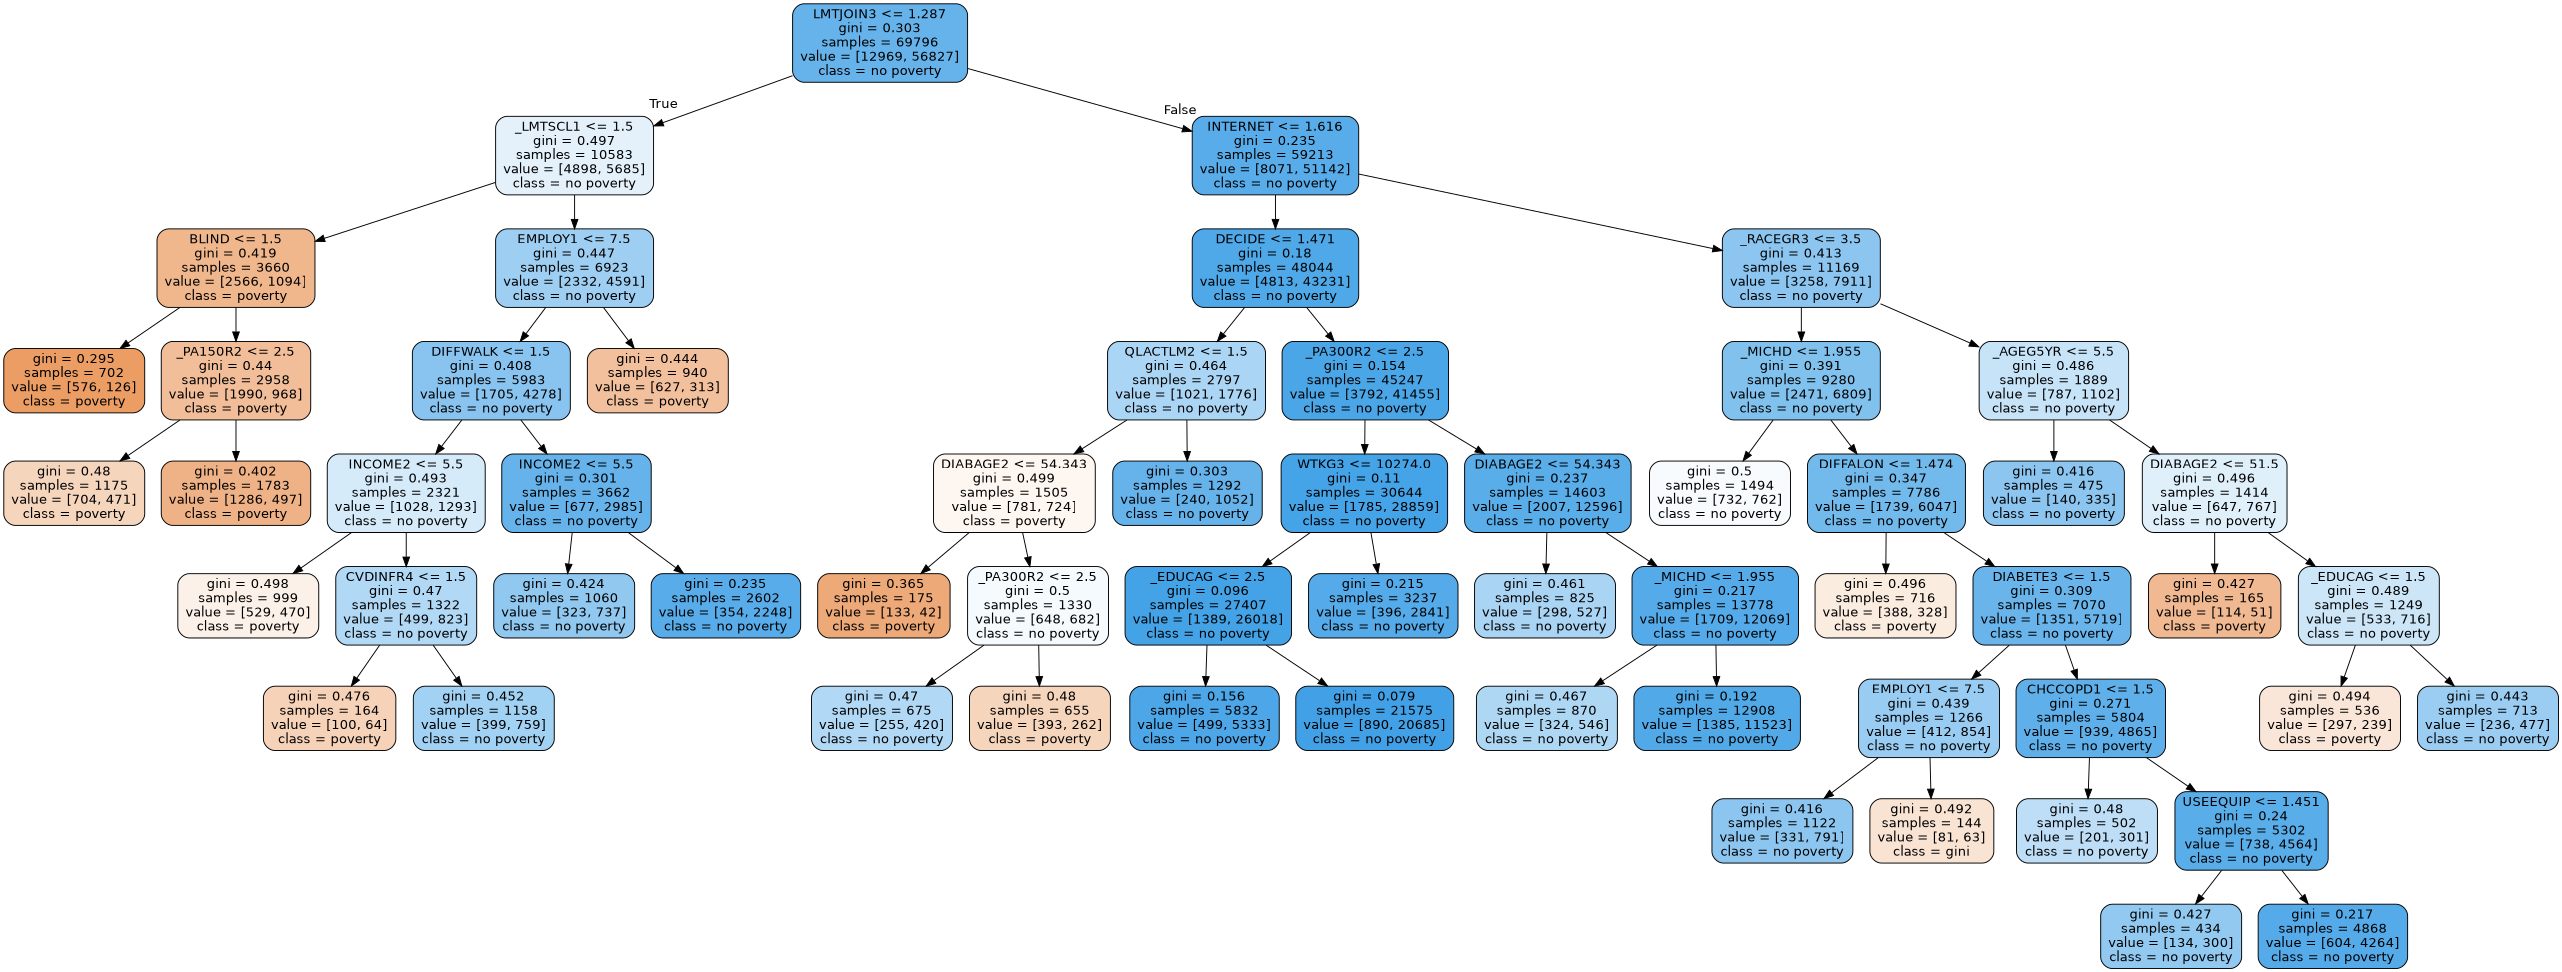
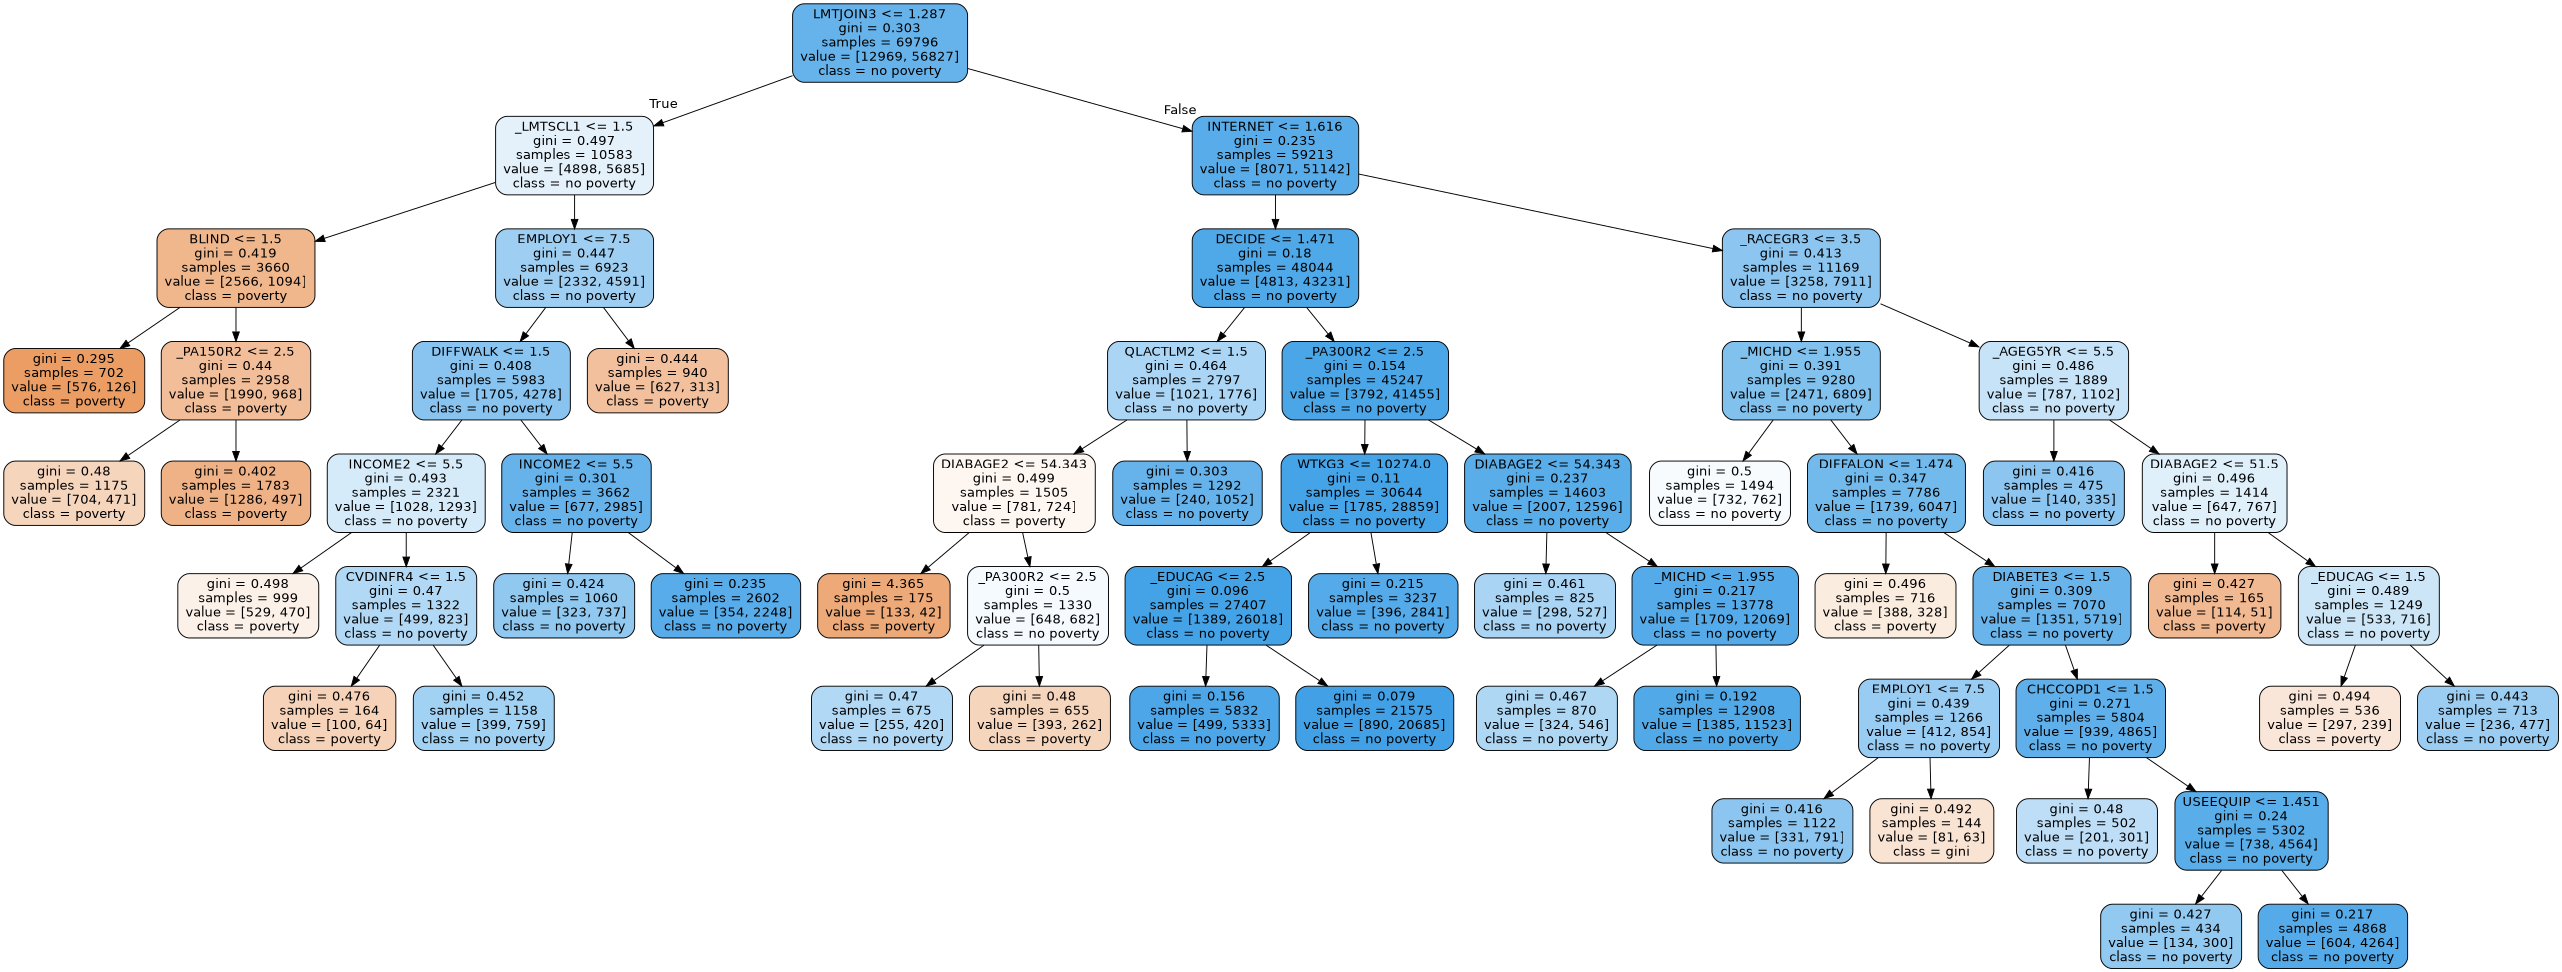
(884, 606) -> (884, 606)
